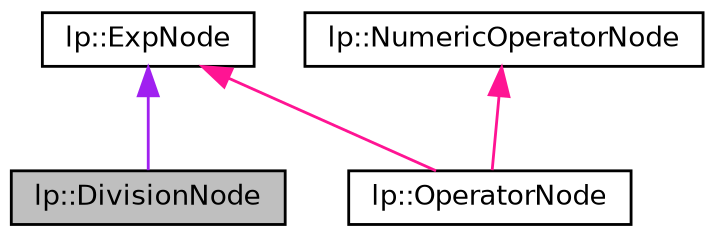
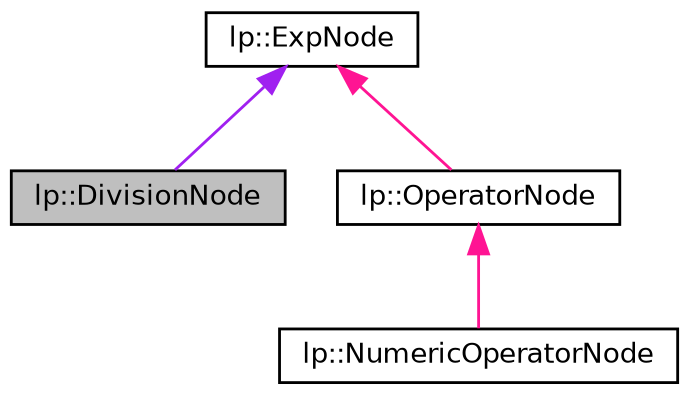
(496, 133) -> (479, 291)
